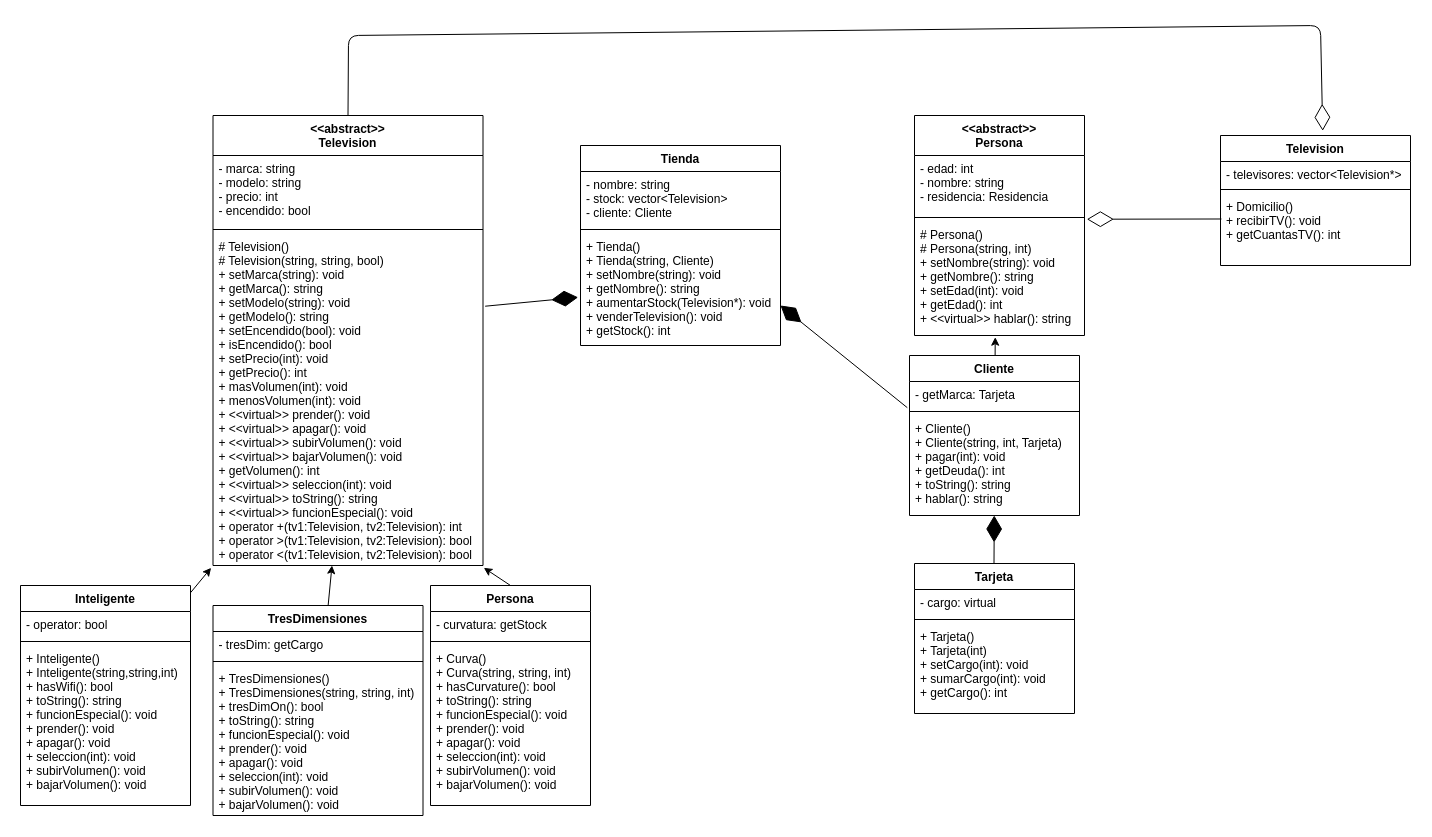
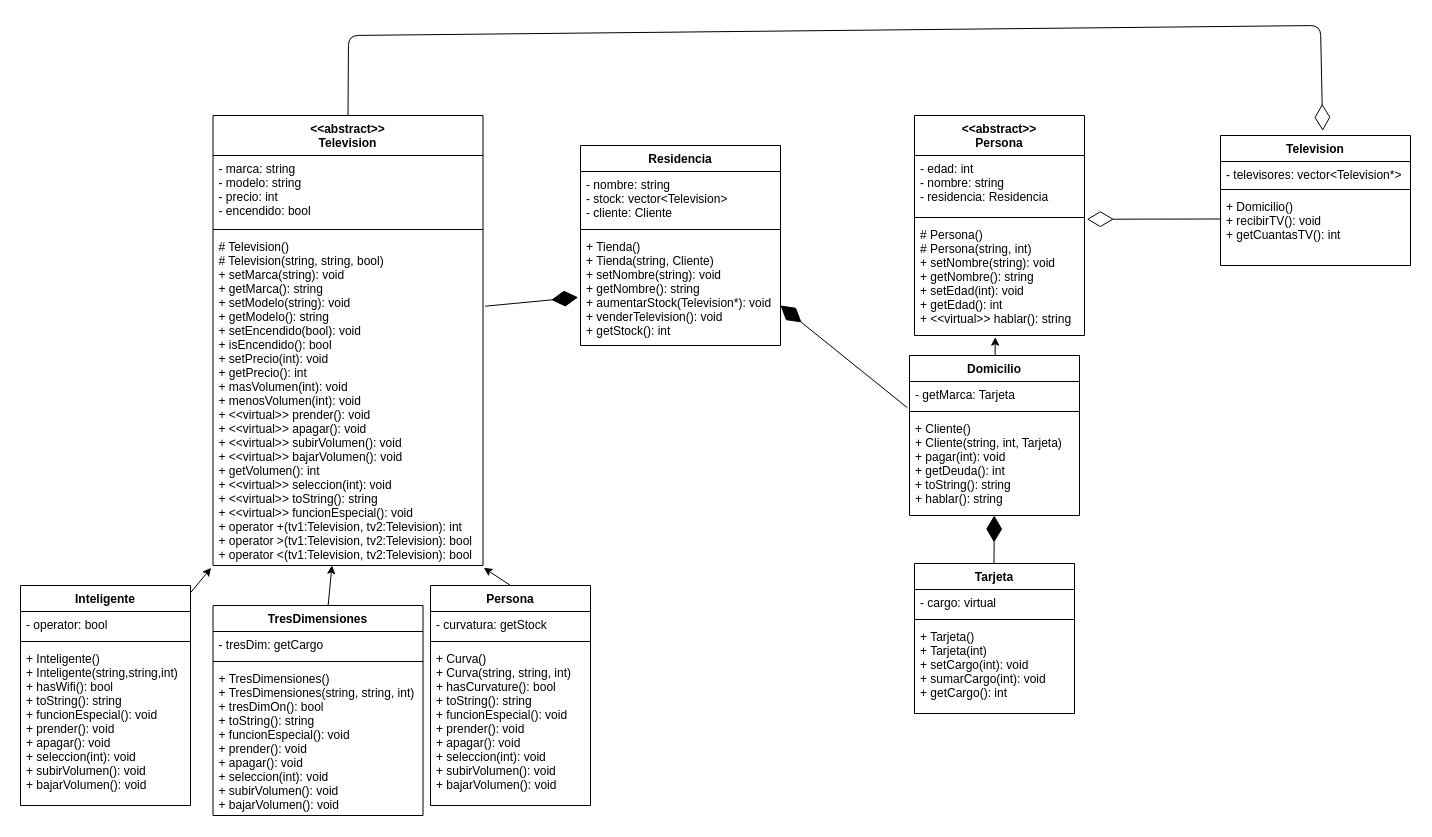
(680, 159) -> (680, 159)
(994, 369) -> (994, 369)
